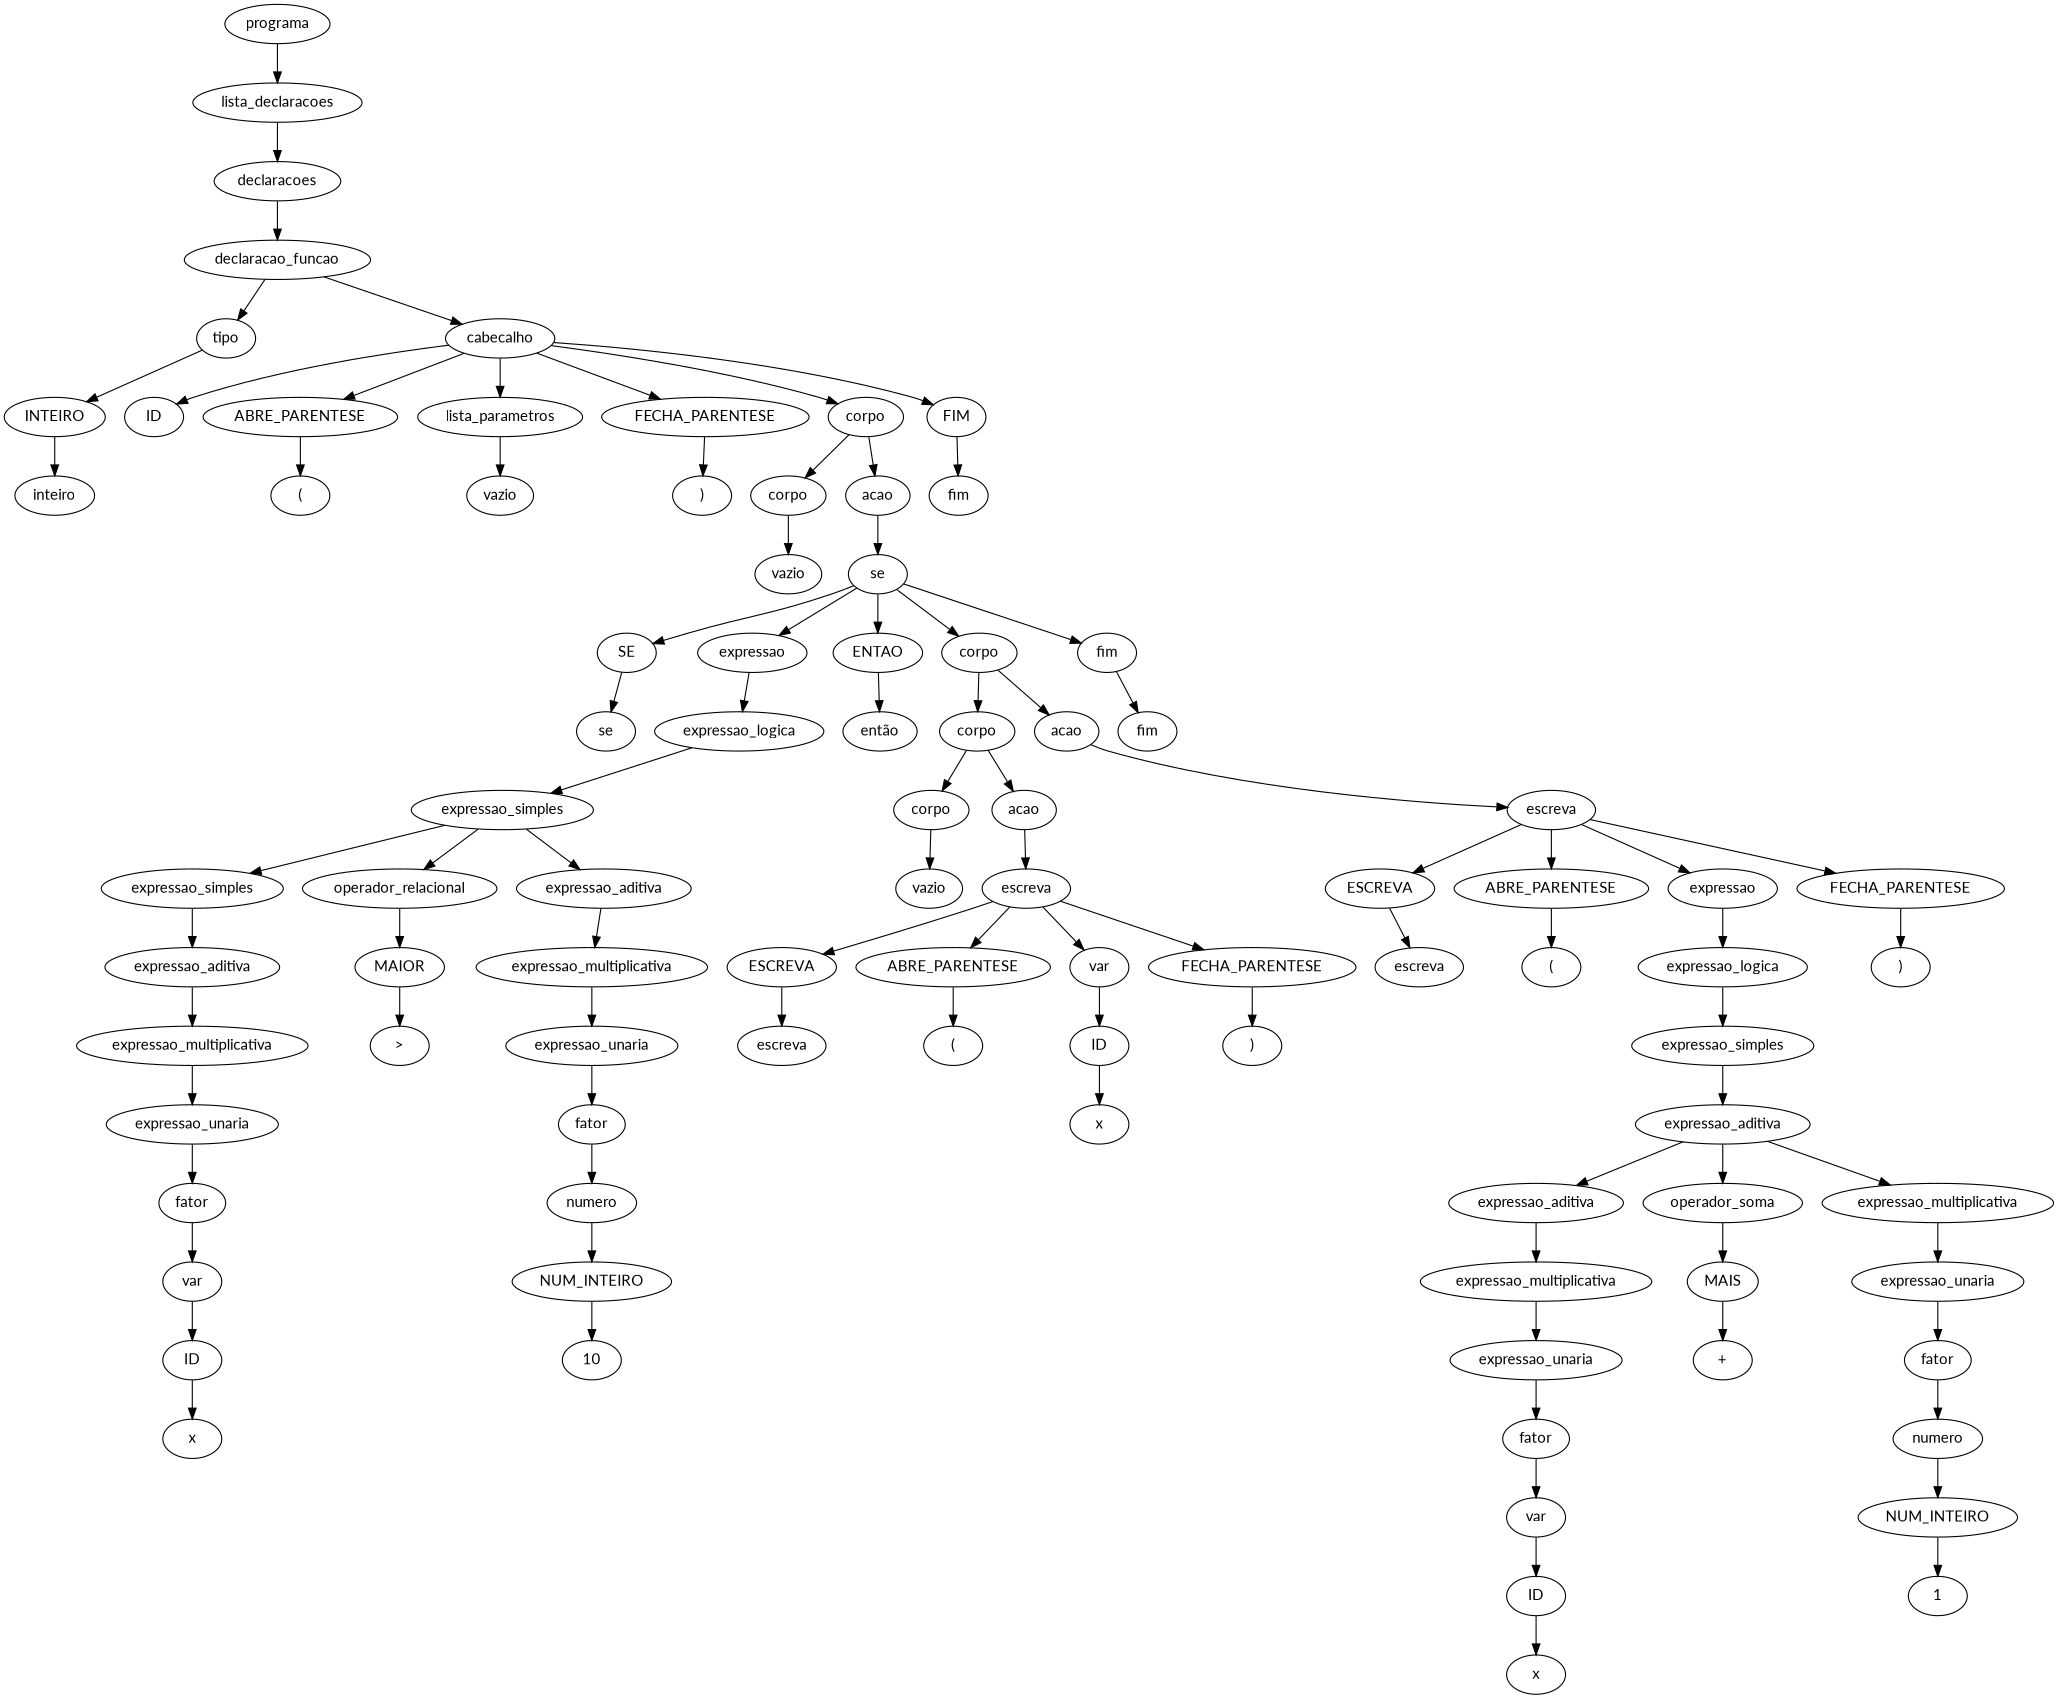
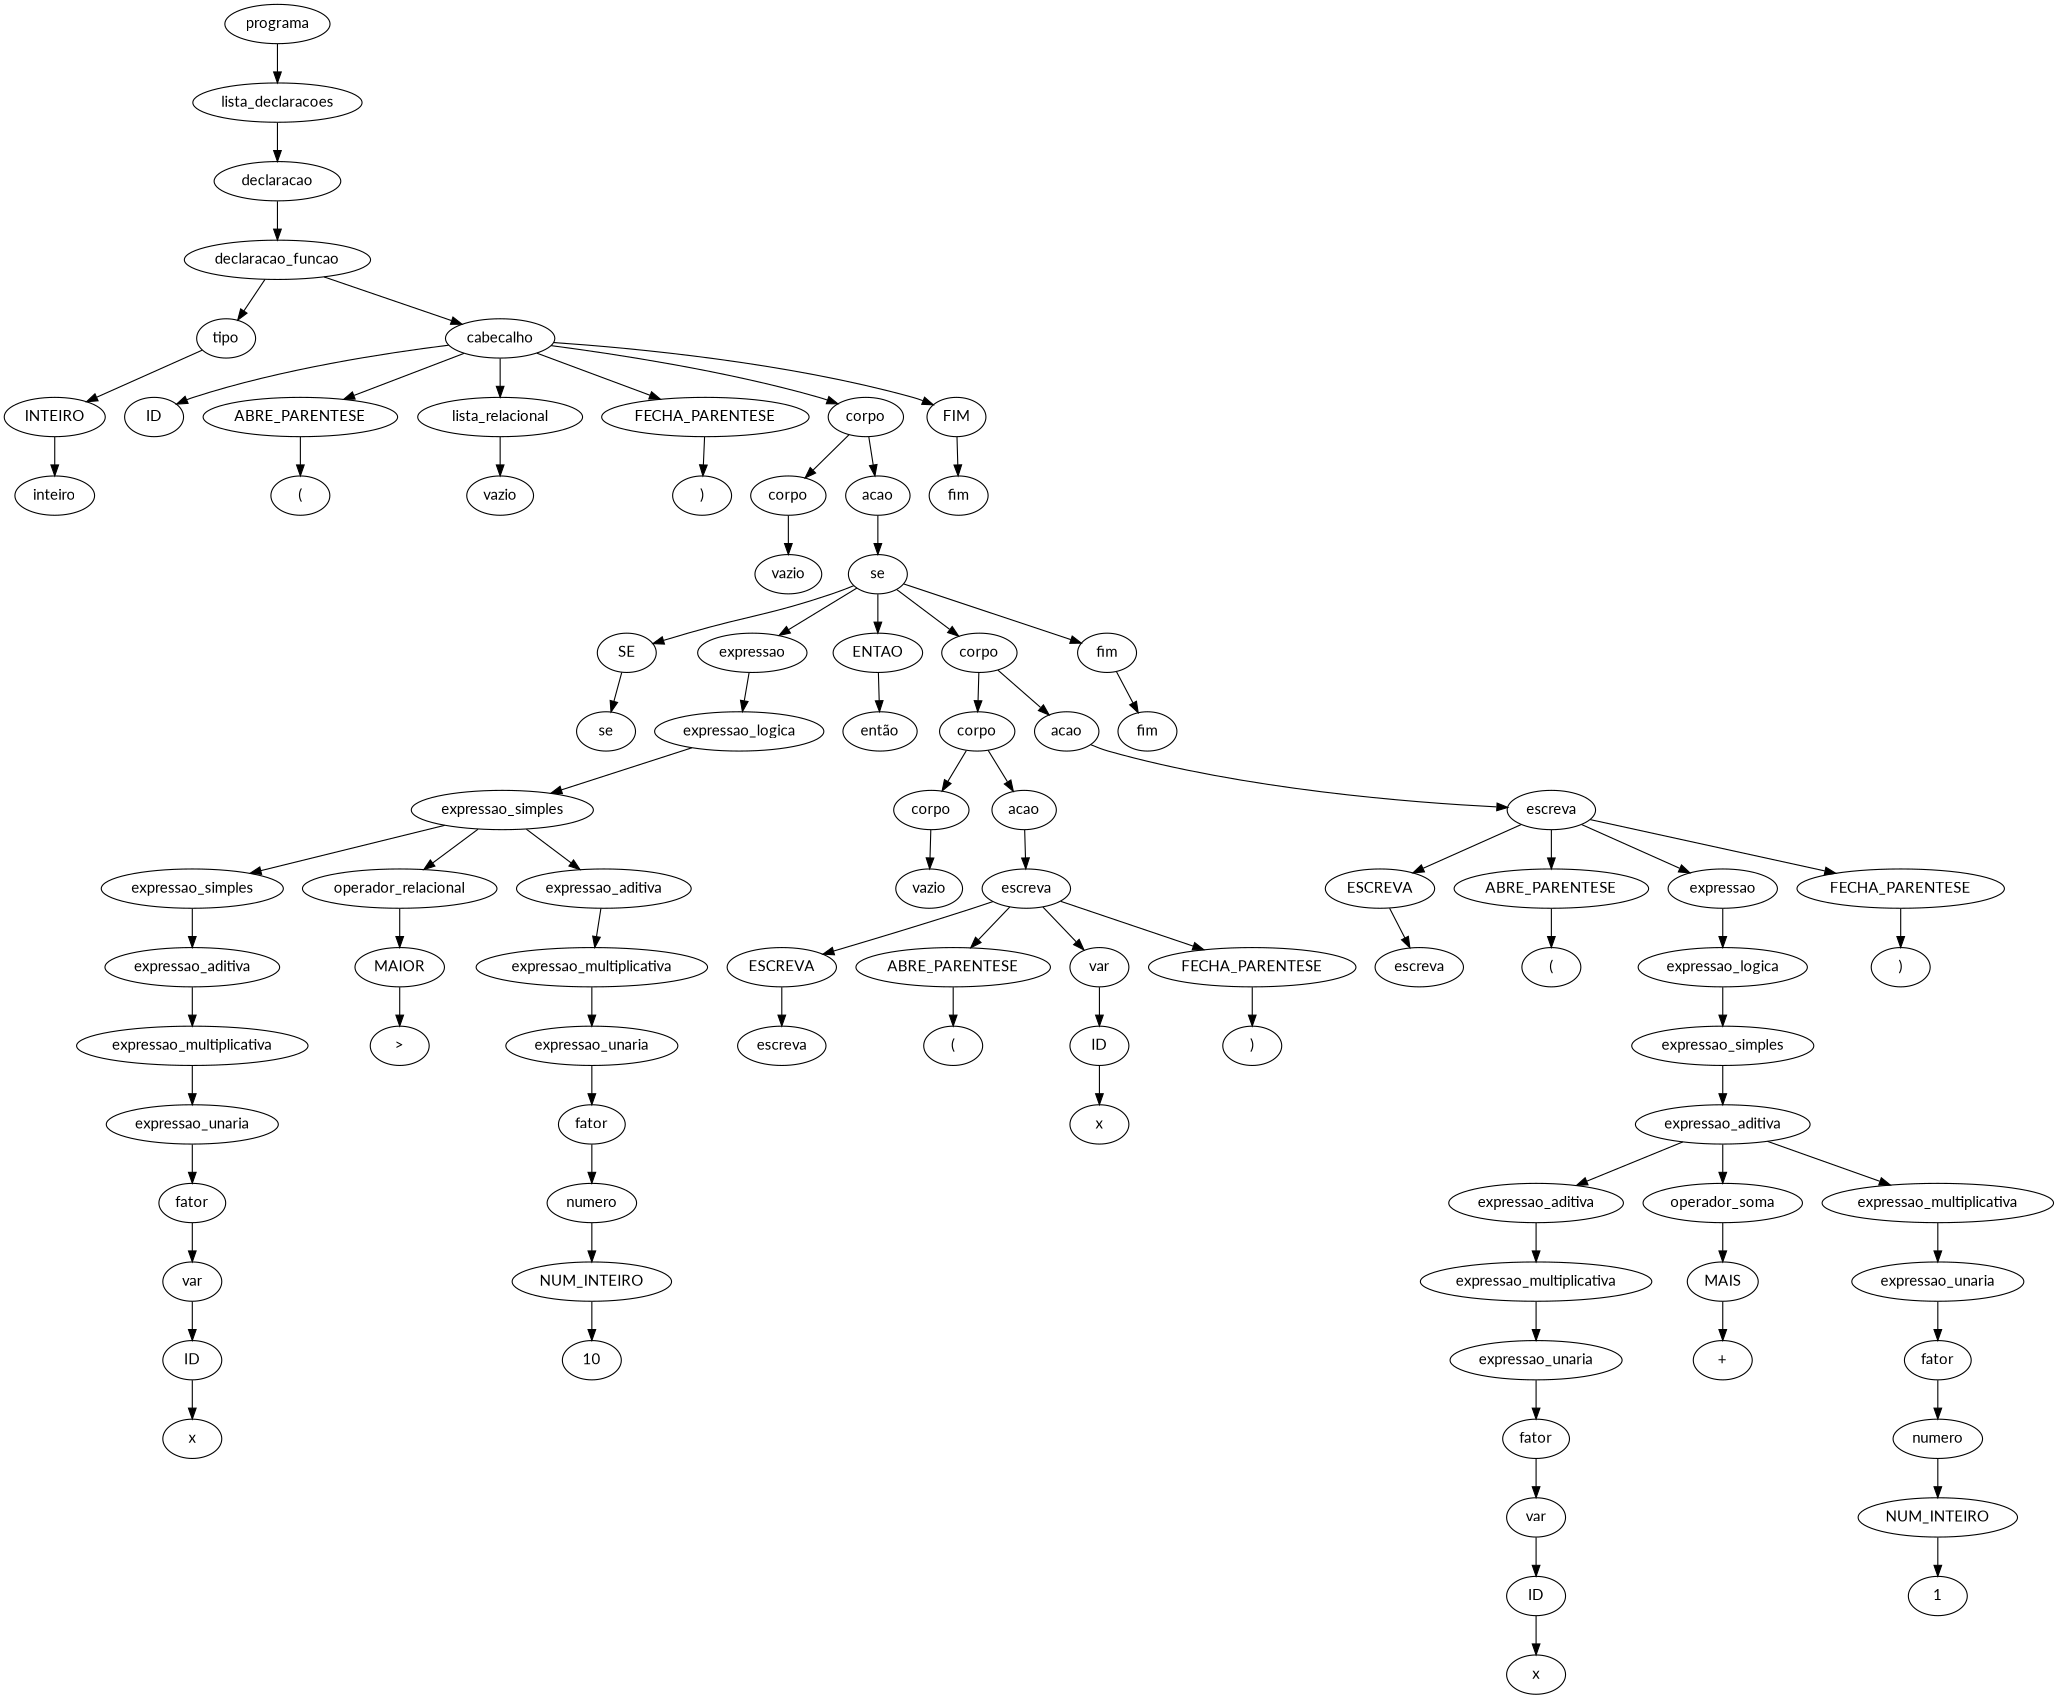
(277, 181) -> (277, 181)
(500, 417) -> (500, 417)
